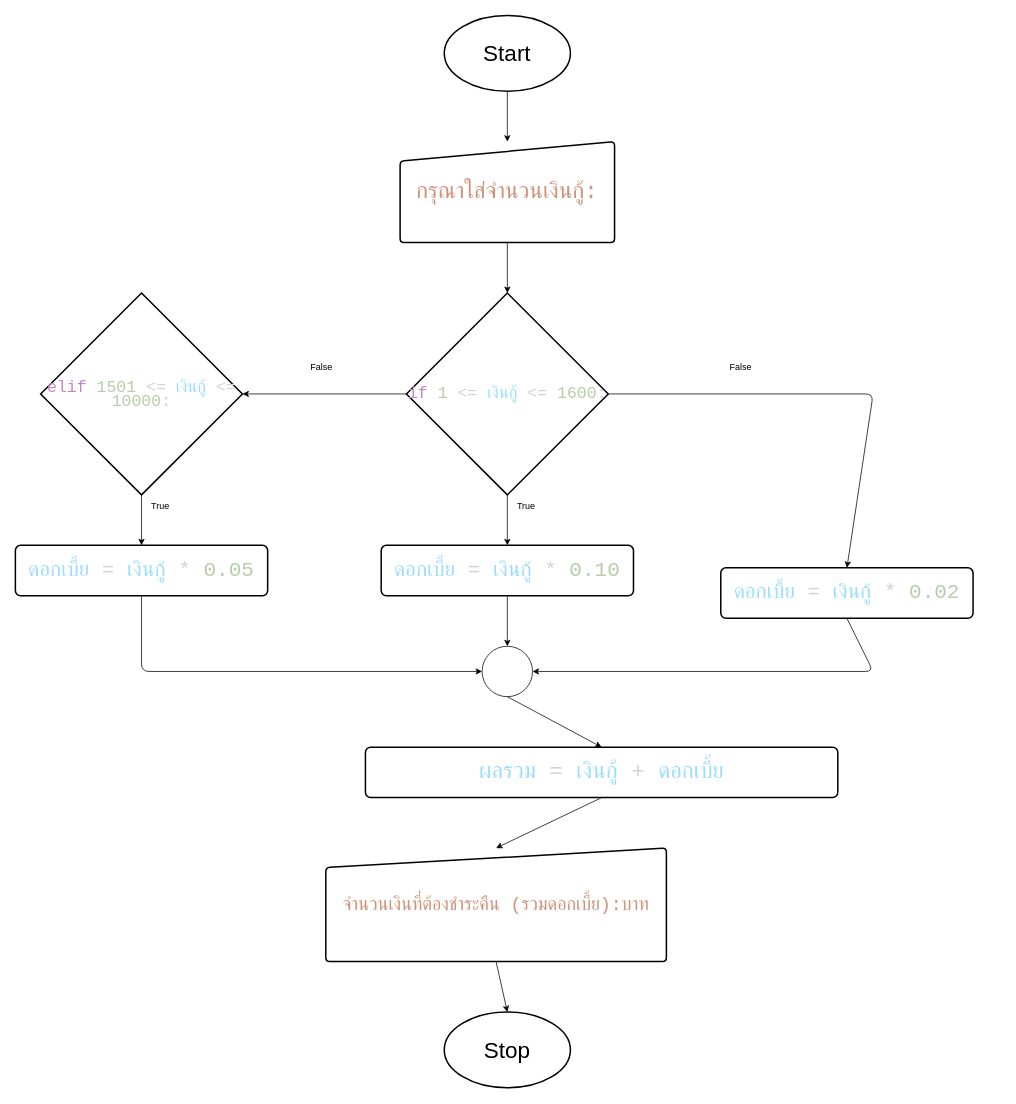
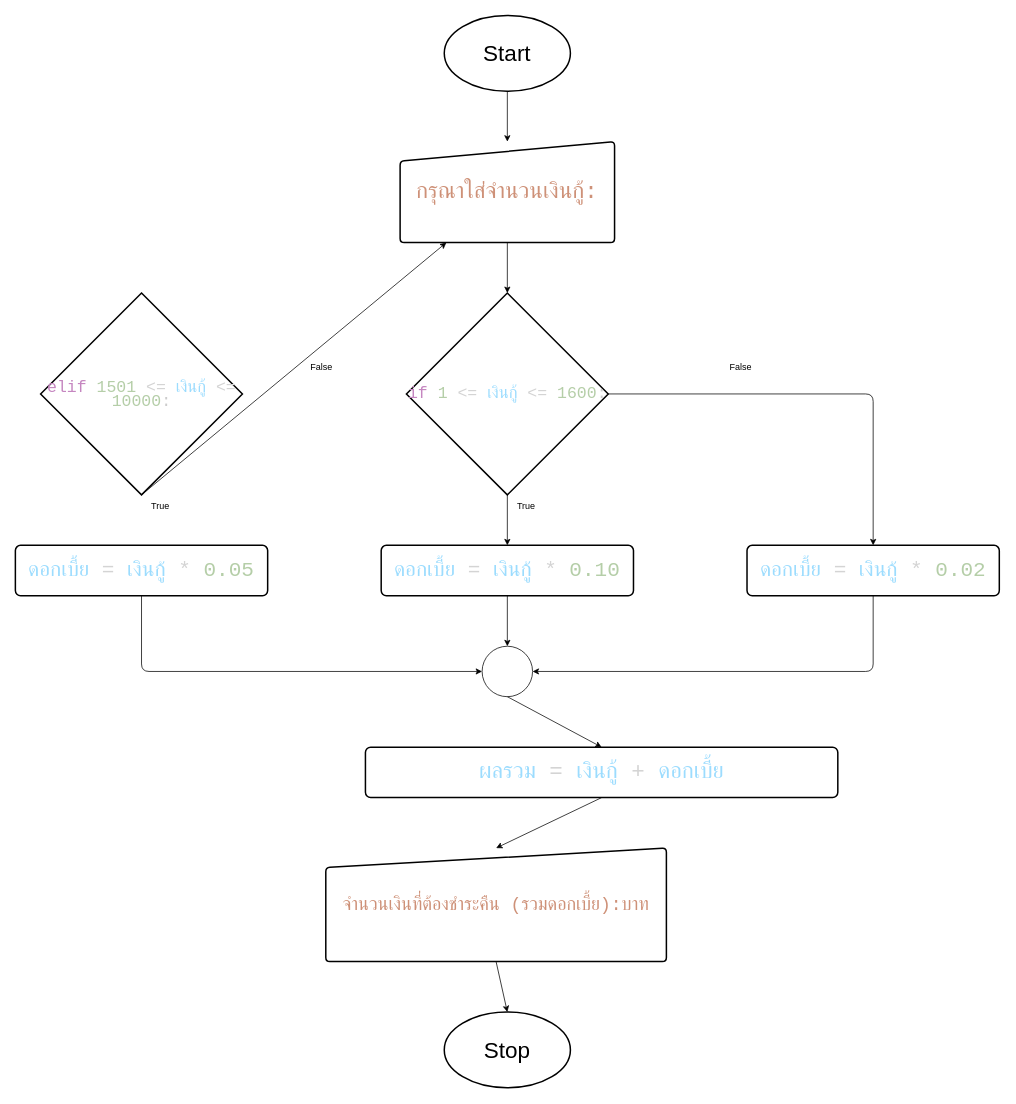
(265, 394) -> none
(142, 517) -> (292, 371)
(847, 593) -> (873, 571)
